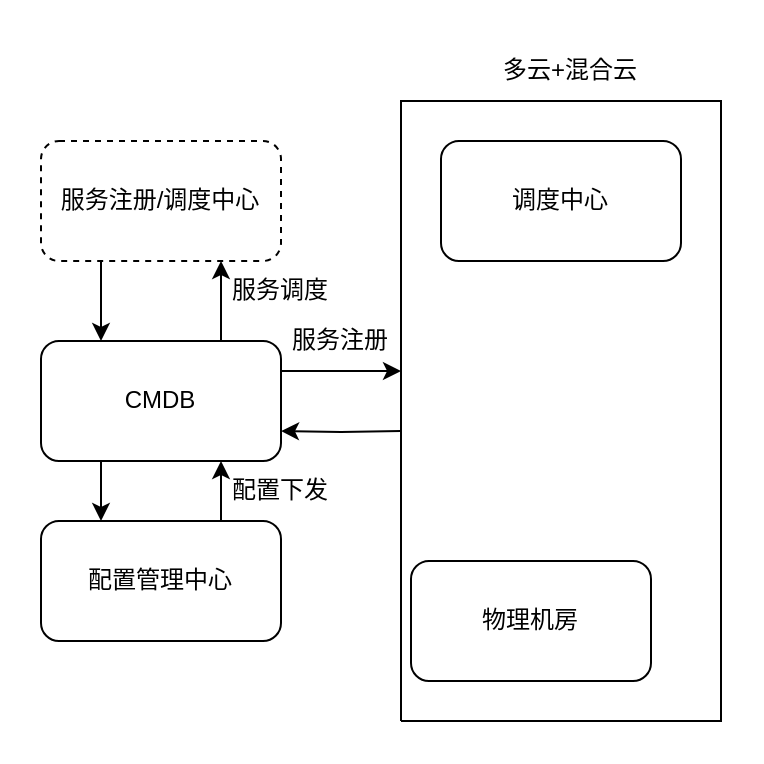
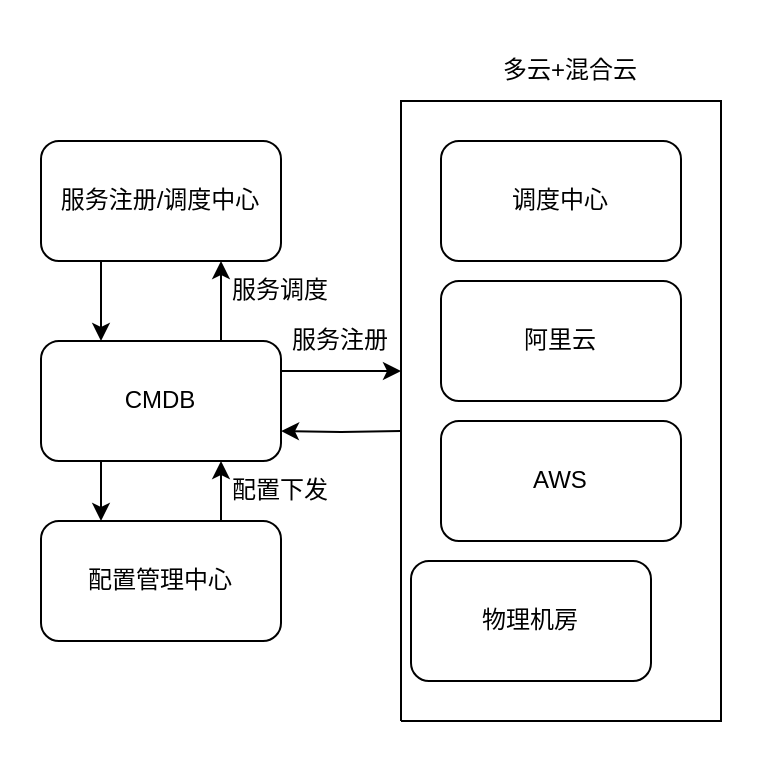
(161, 201) -> (161, 201)
none -> (561, 341)
none -> (561, 481)
